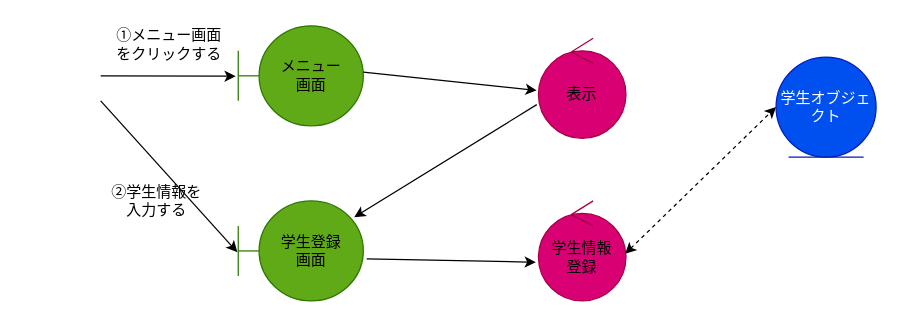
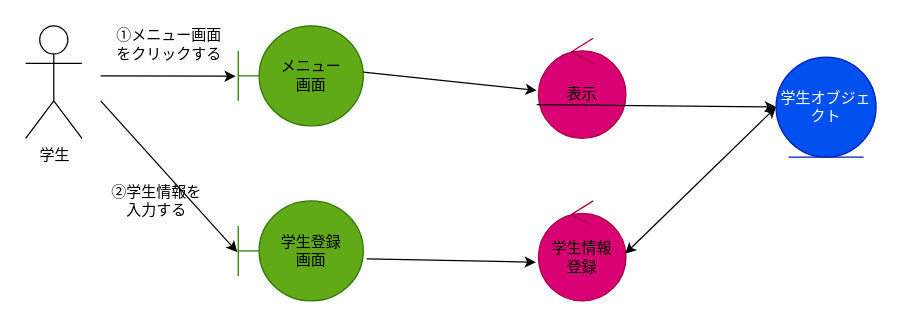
none -> (54, 82)
(449, 159) -> (652, 106)
(700, 180) -> (700, 180)
